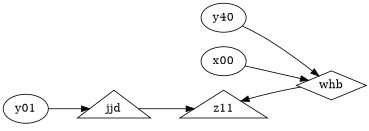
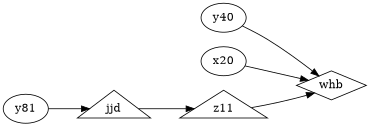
(224, 61) -> (224, 61)
(274, 92) -> (279, 102)
(26, 109) -> (26, 109)
